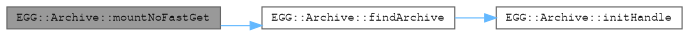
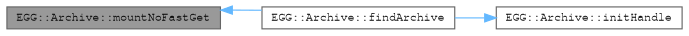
(235, 26) -> (247, 10)
